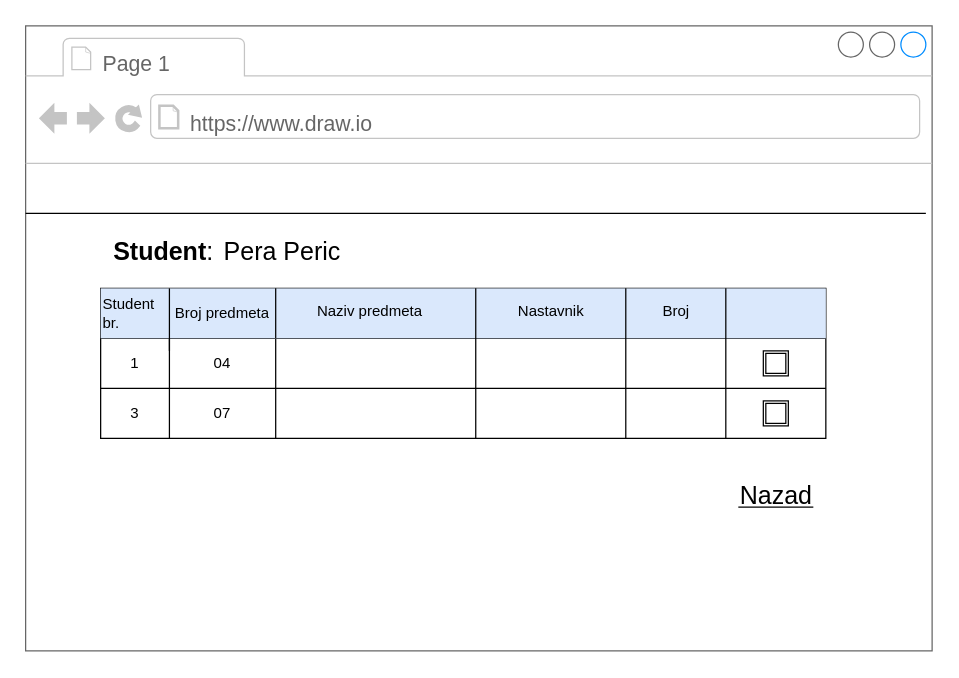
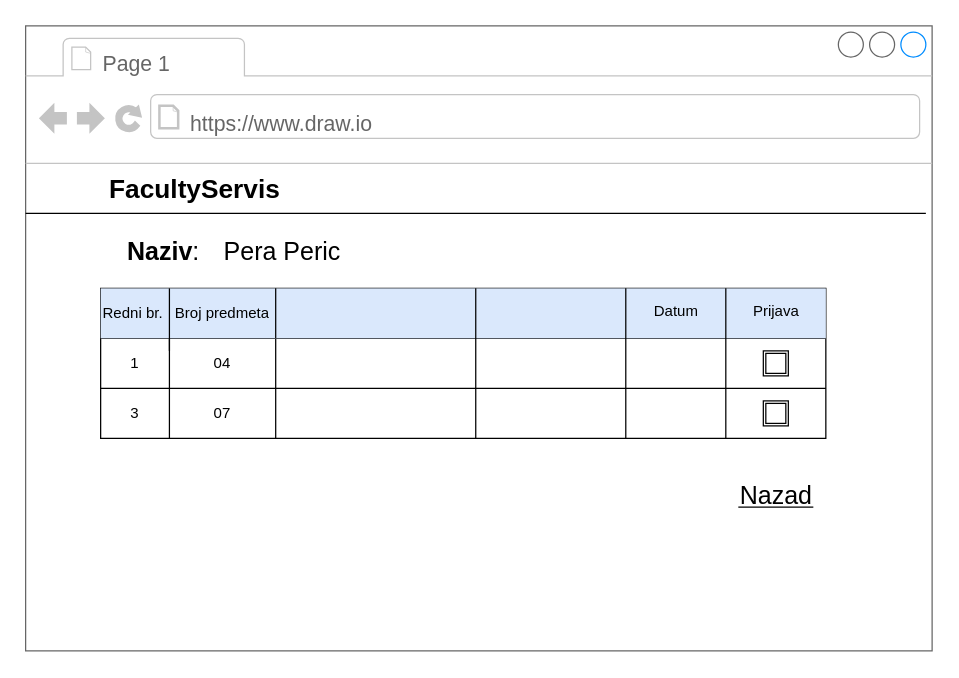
none -> (194, 188)
(164, 251) -> (164, 251)
(369, 307) -> none
(551, 307) -> none
(676, 307) -> (676, 307)
none -> (776, 307)
(136, 313) -> (135, 313)
